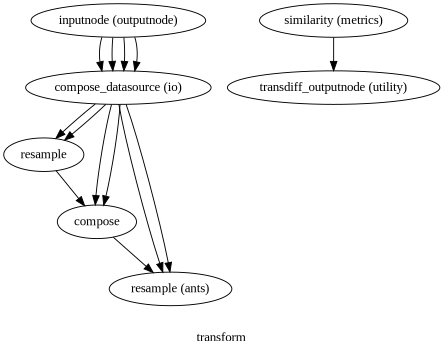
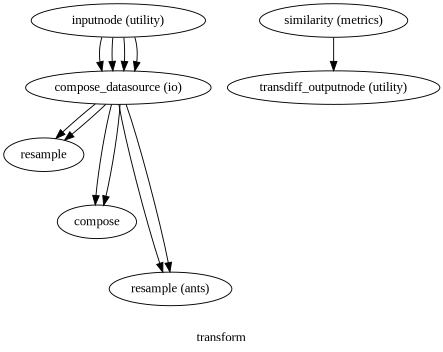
(118, 21) -> (118, 21)
(67, 185) -> none
(130, 252) -> none
